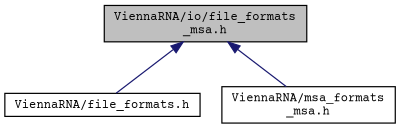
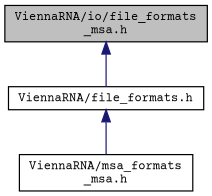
(262, 68) -> (106, 138)
